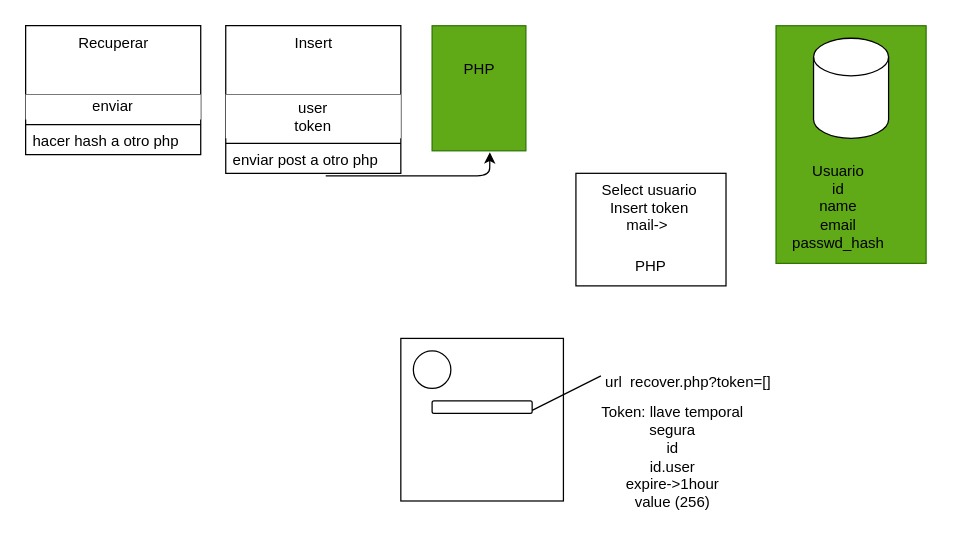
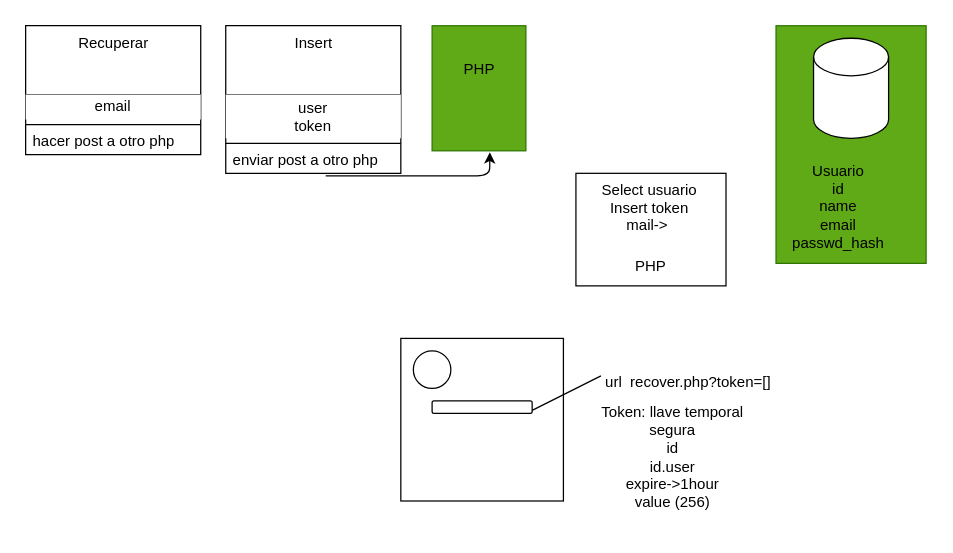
(113, 107) -> (113, 107)
(114, 142) -> (114, 142)
